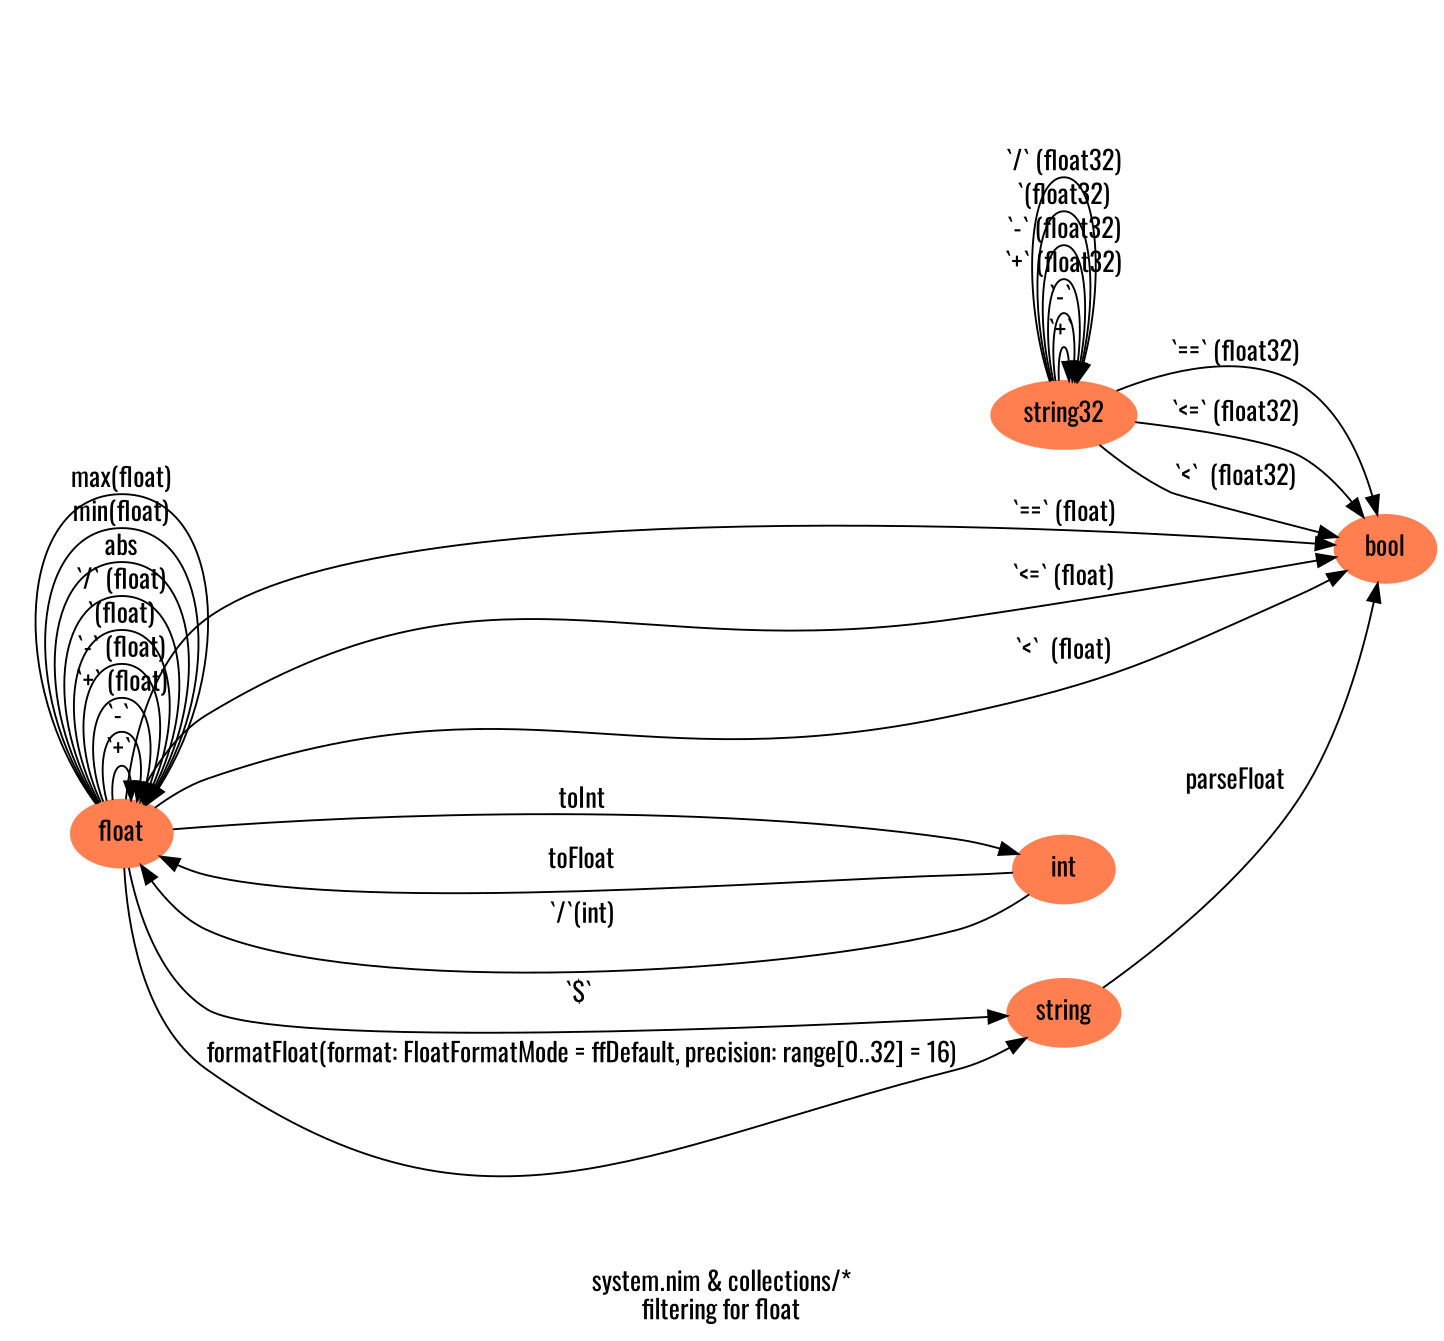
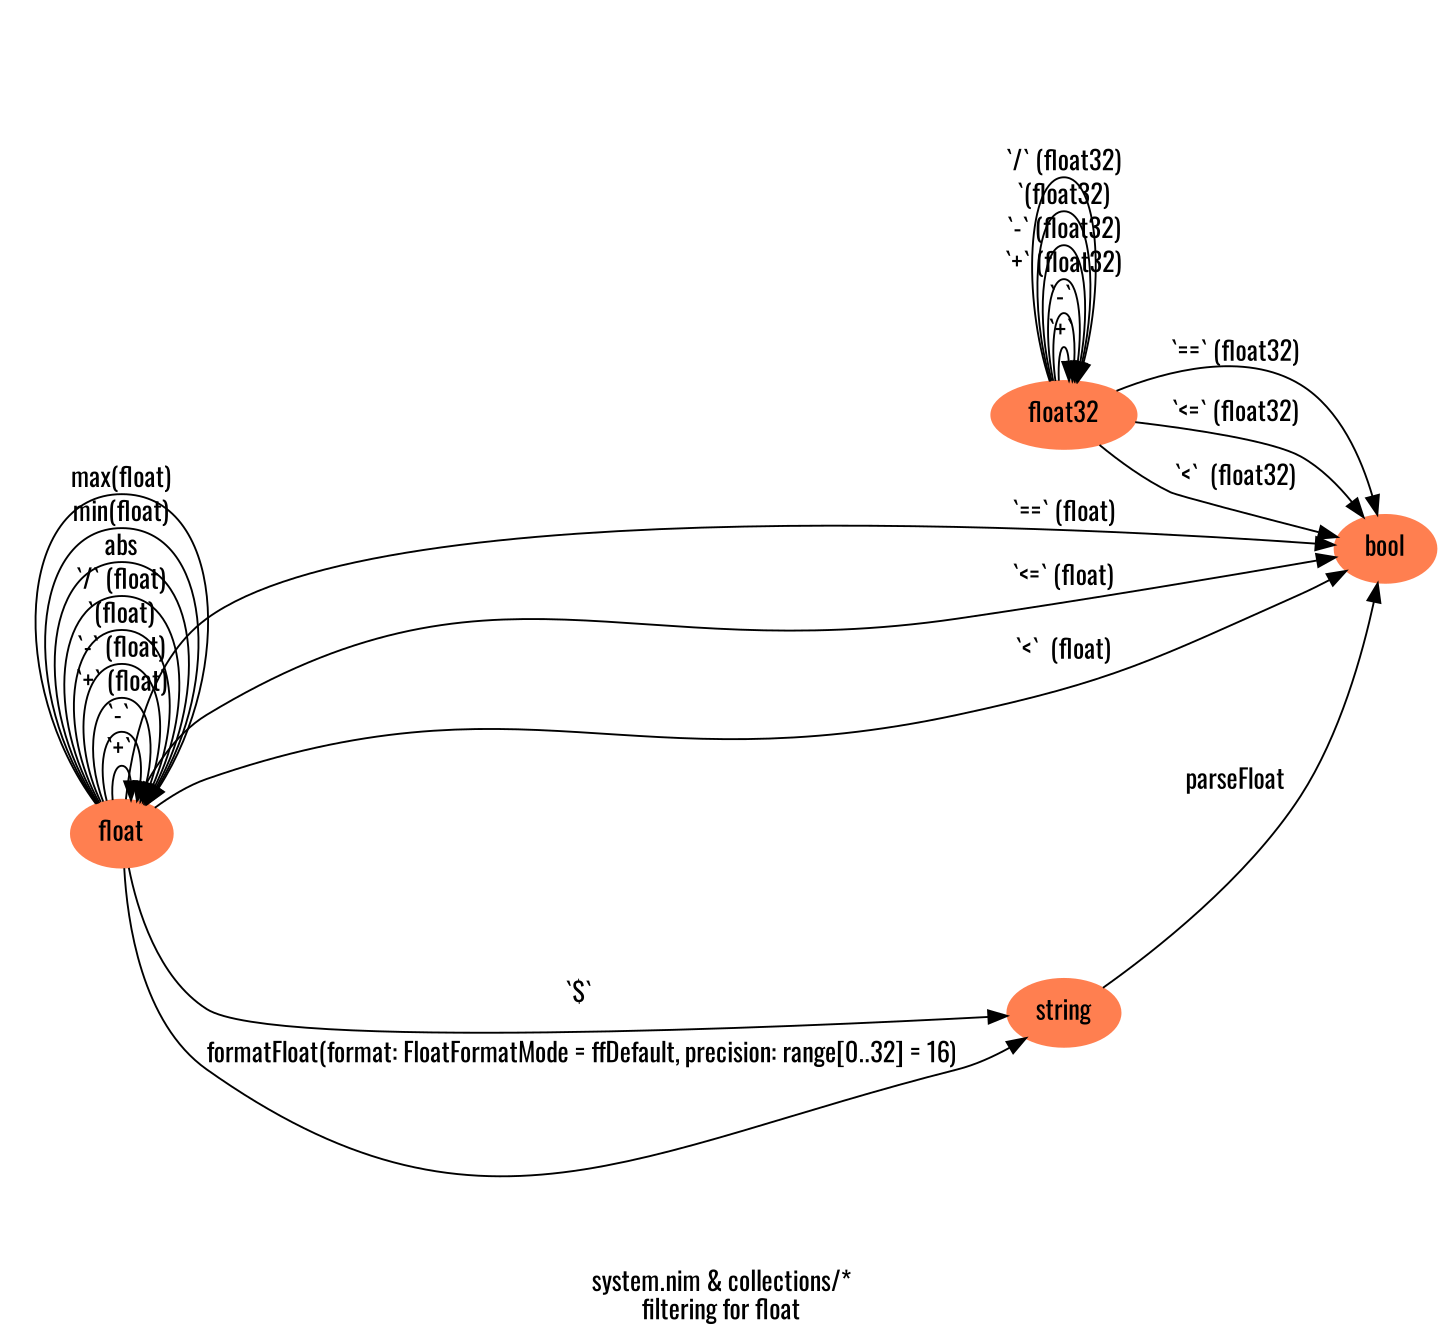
(1064, 415) -> (1064, 415)
(1064, 869) -> none
